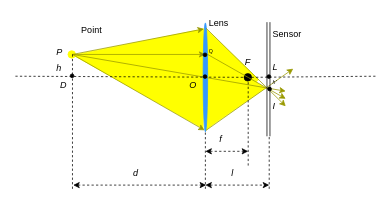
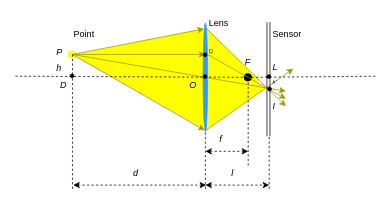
(95, 30) -> (87, 34)
